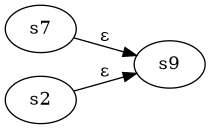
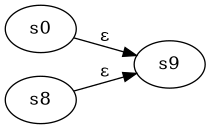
(41, 29) -> (41, 29)
(41, 100) -> (41, 100)
